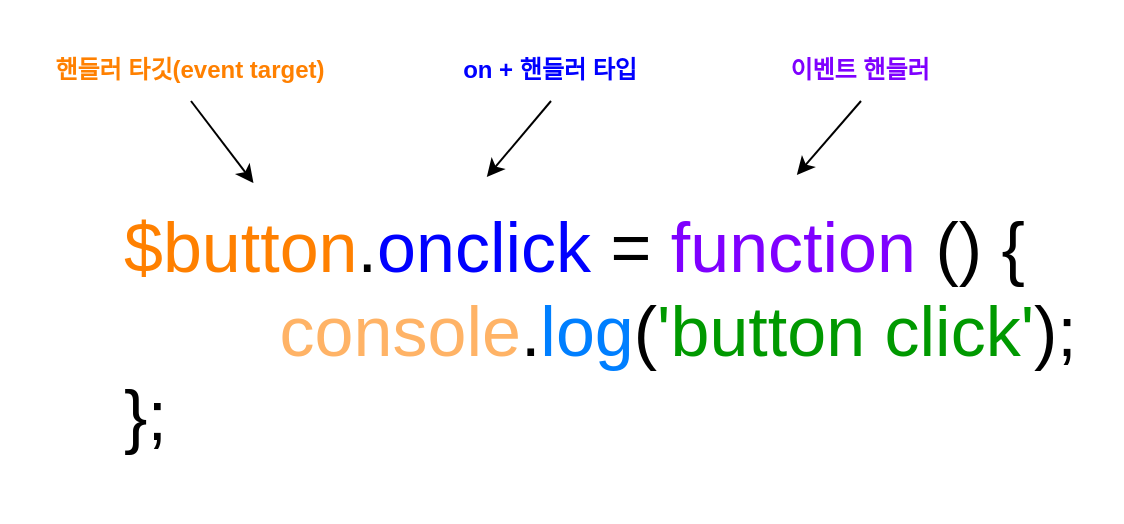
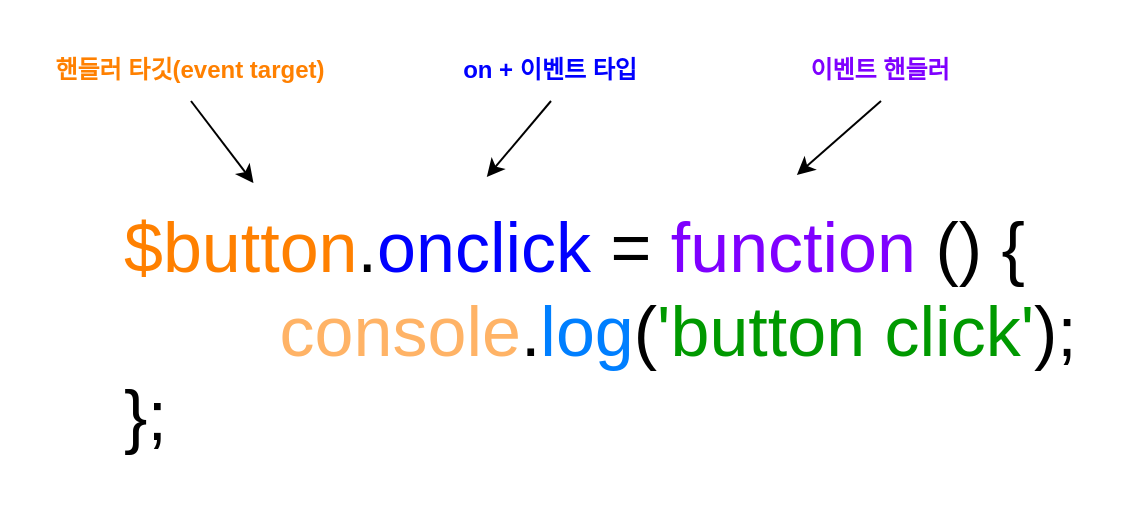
(551, 71) -> (551, 71)
(861, 71) -> (881, 71)
